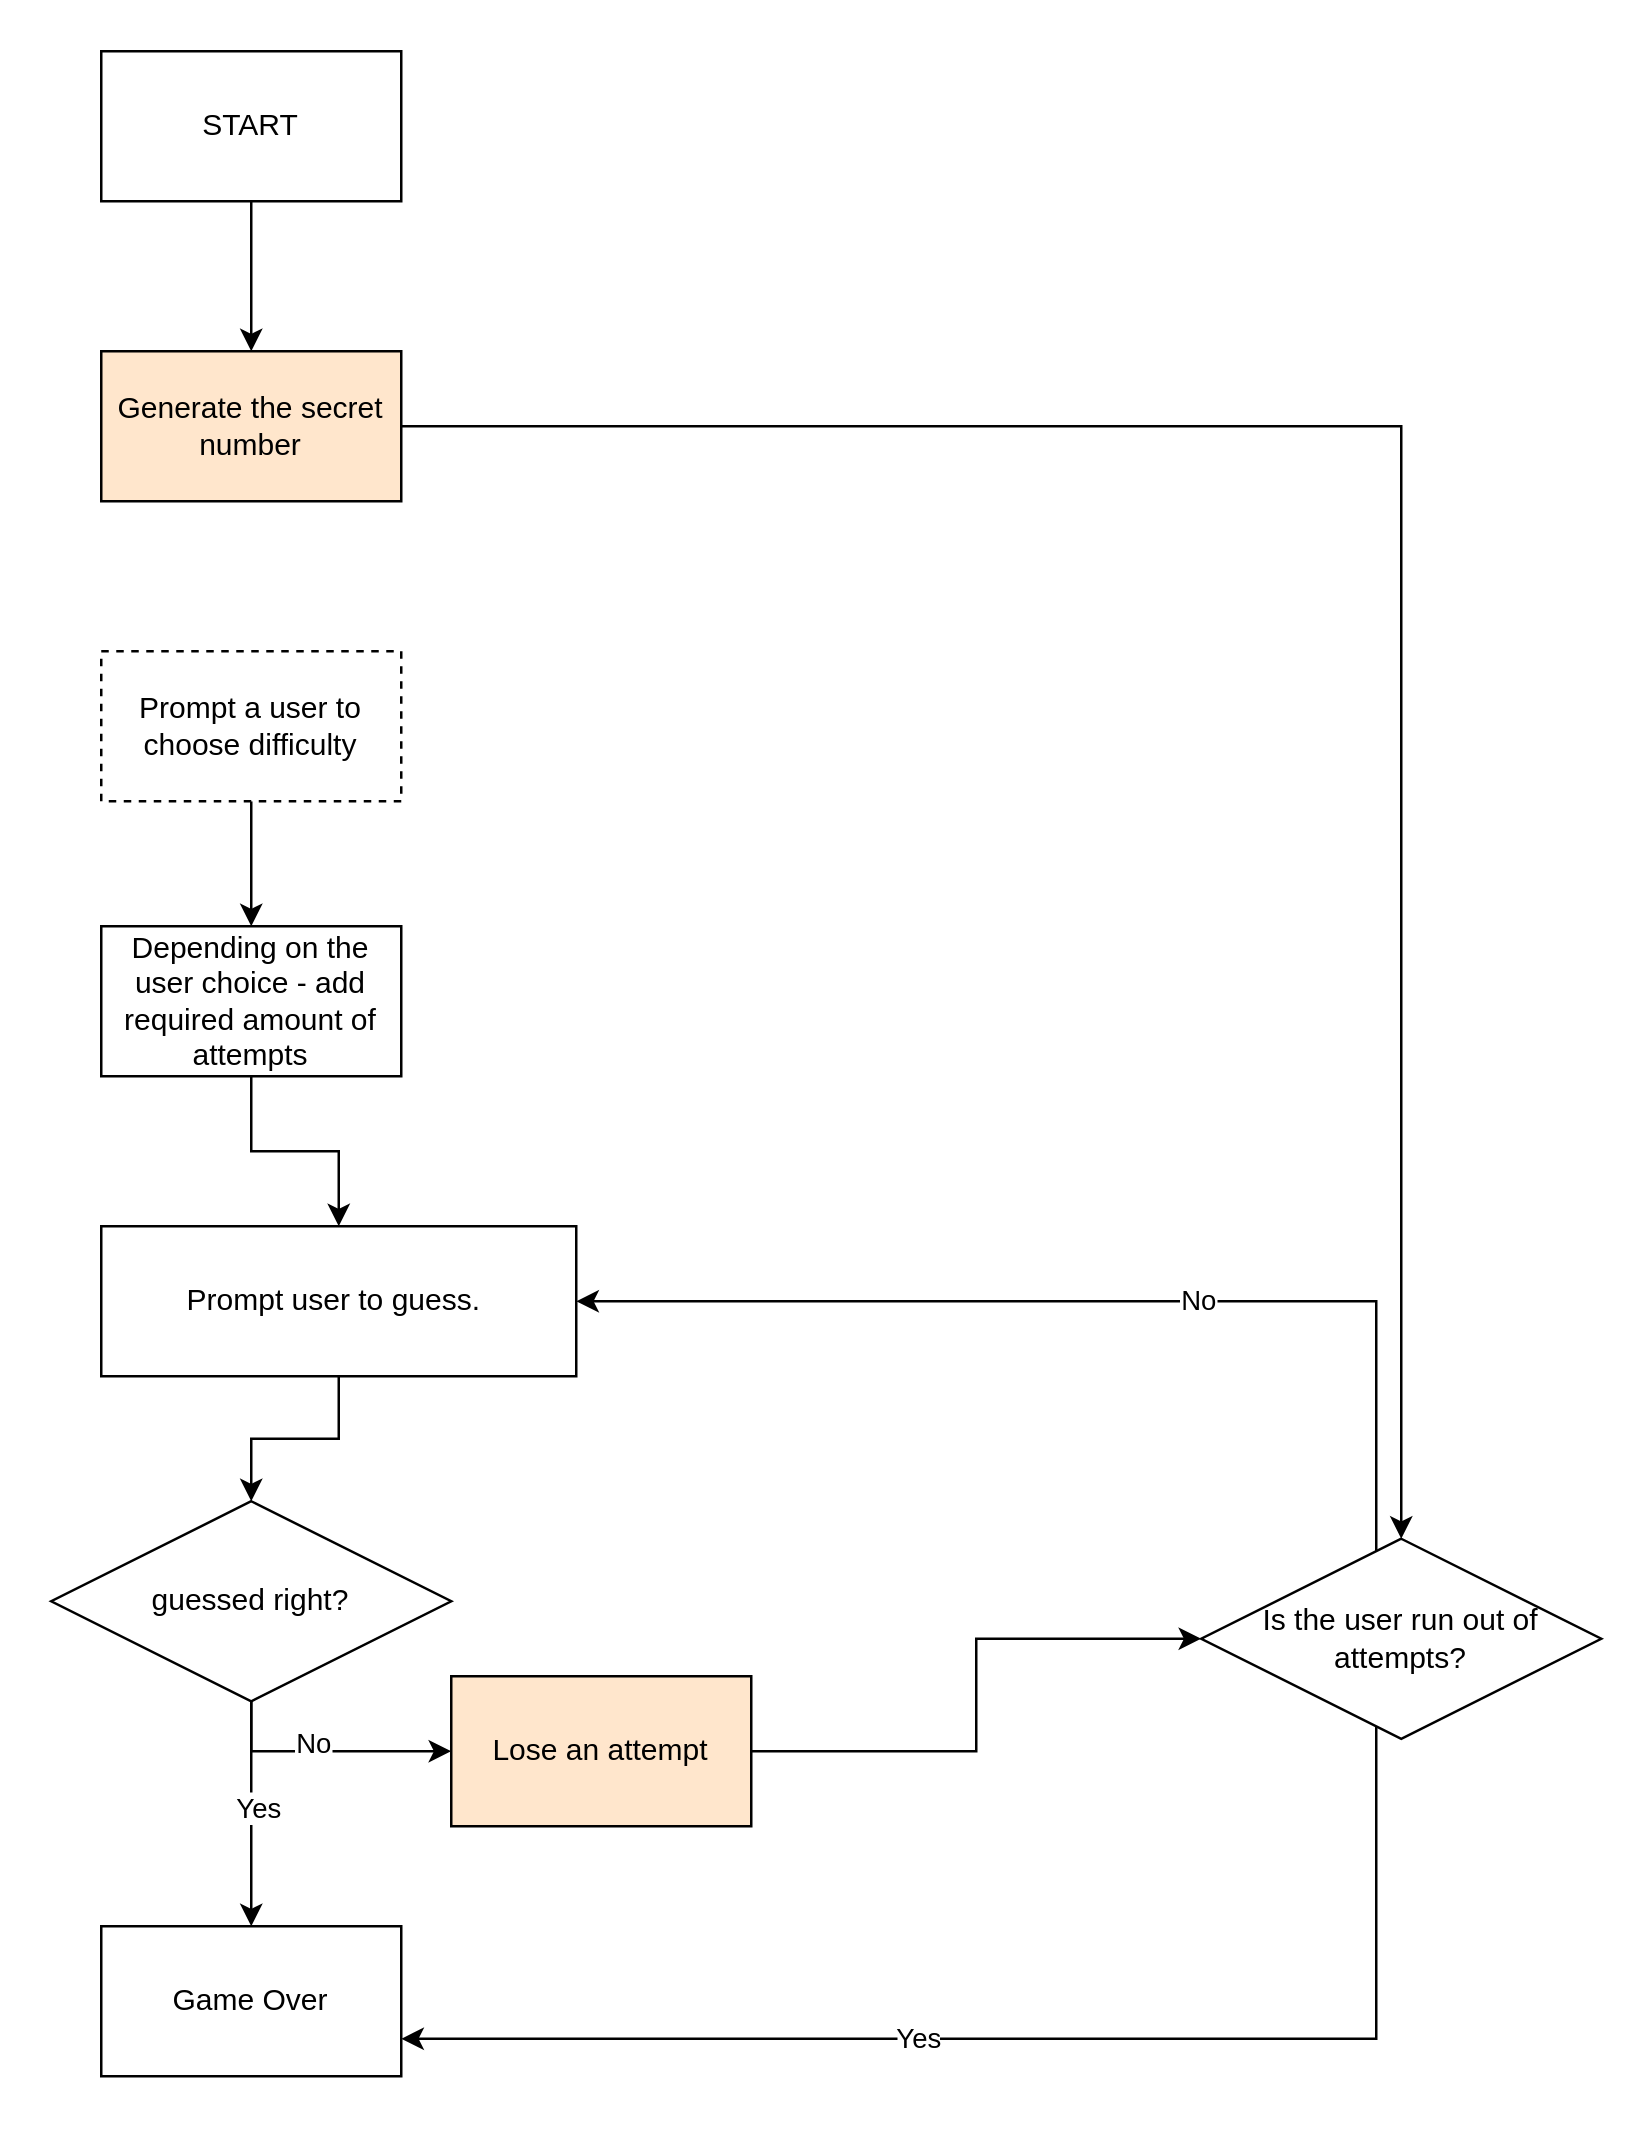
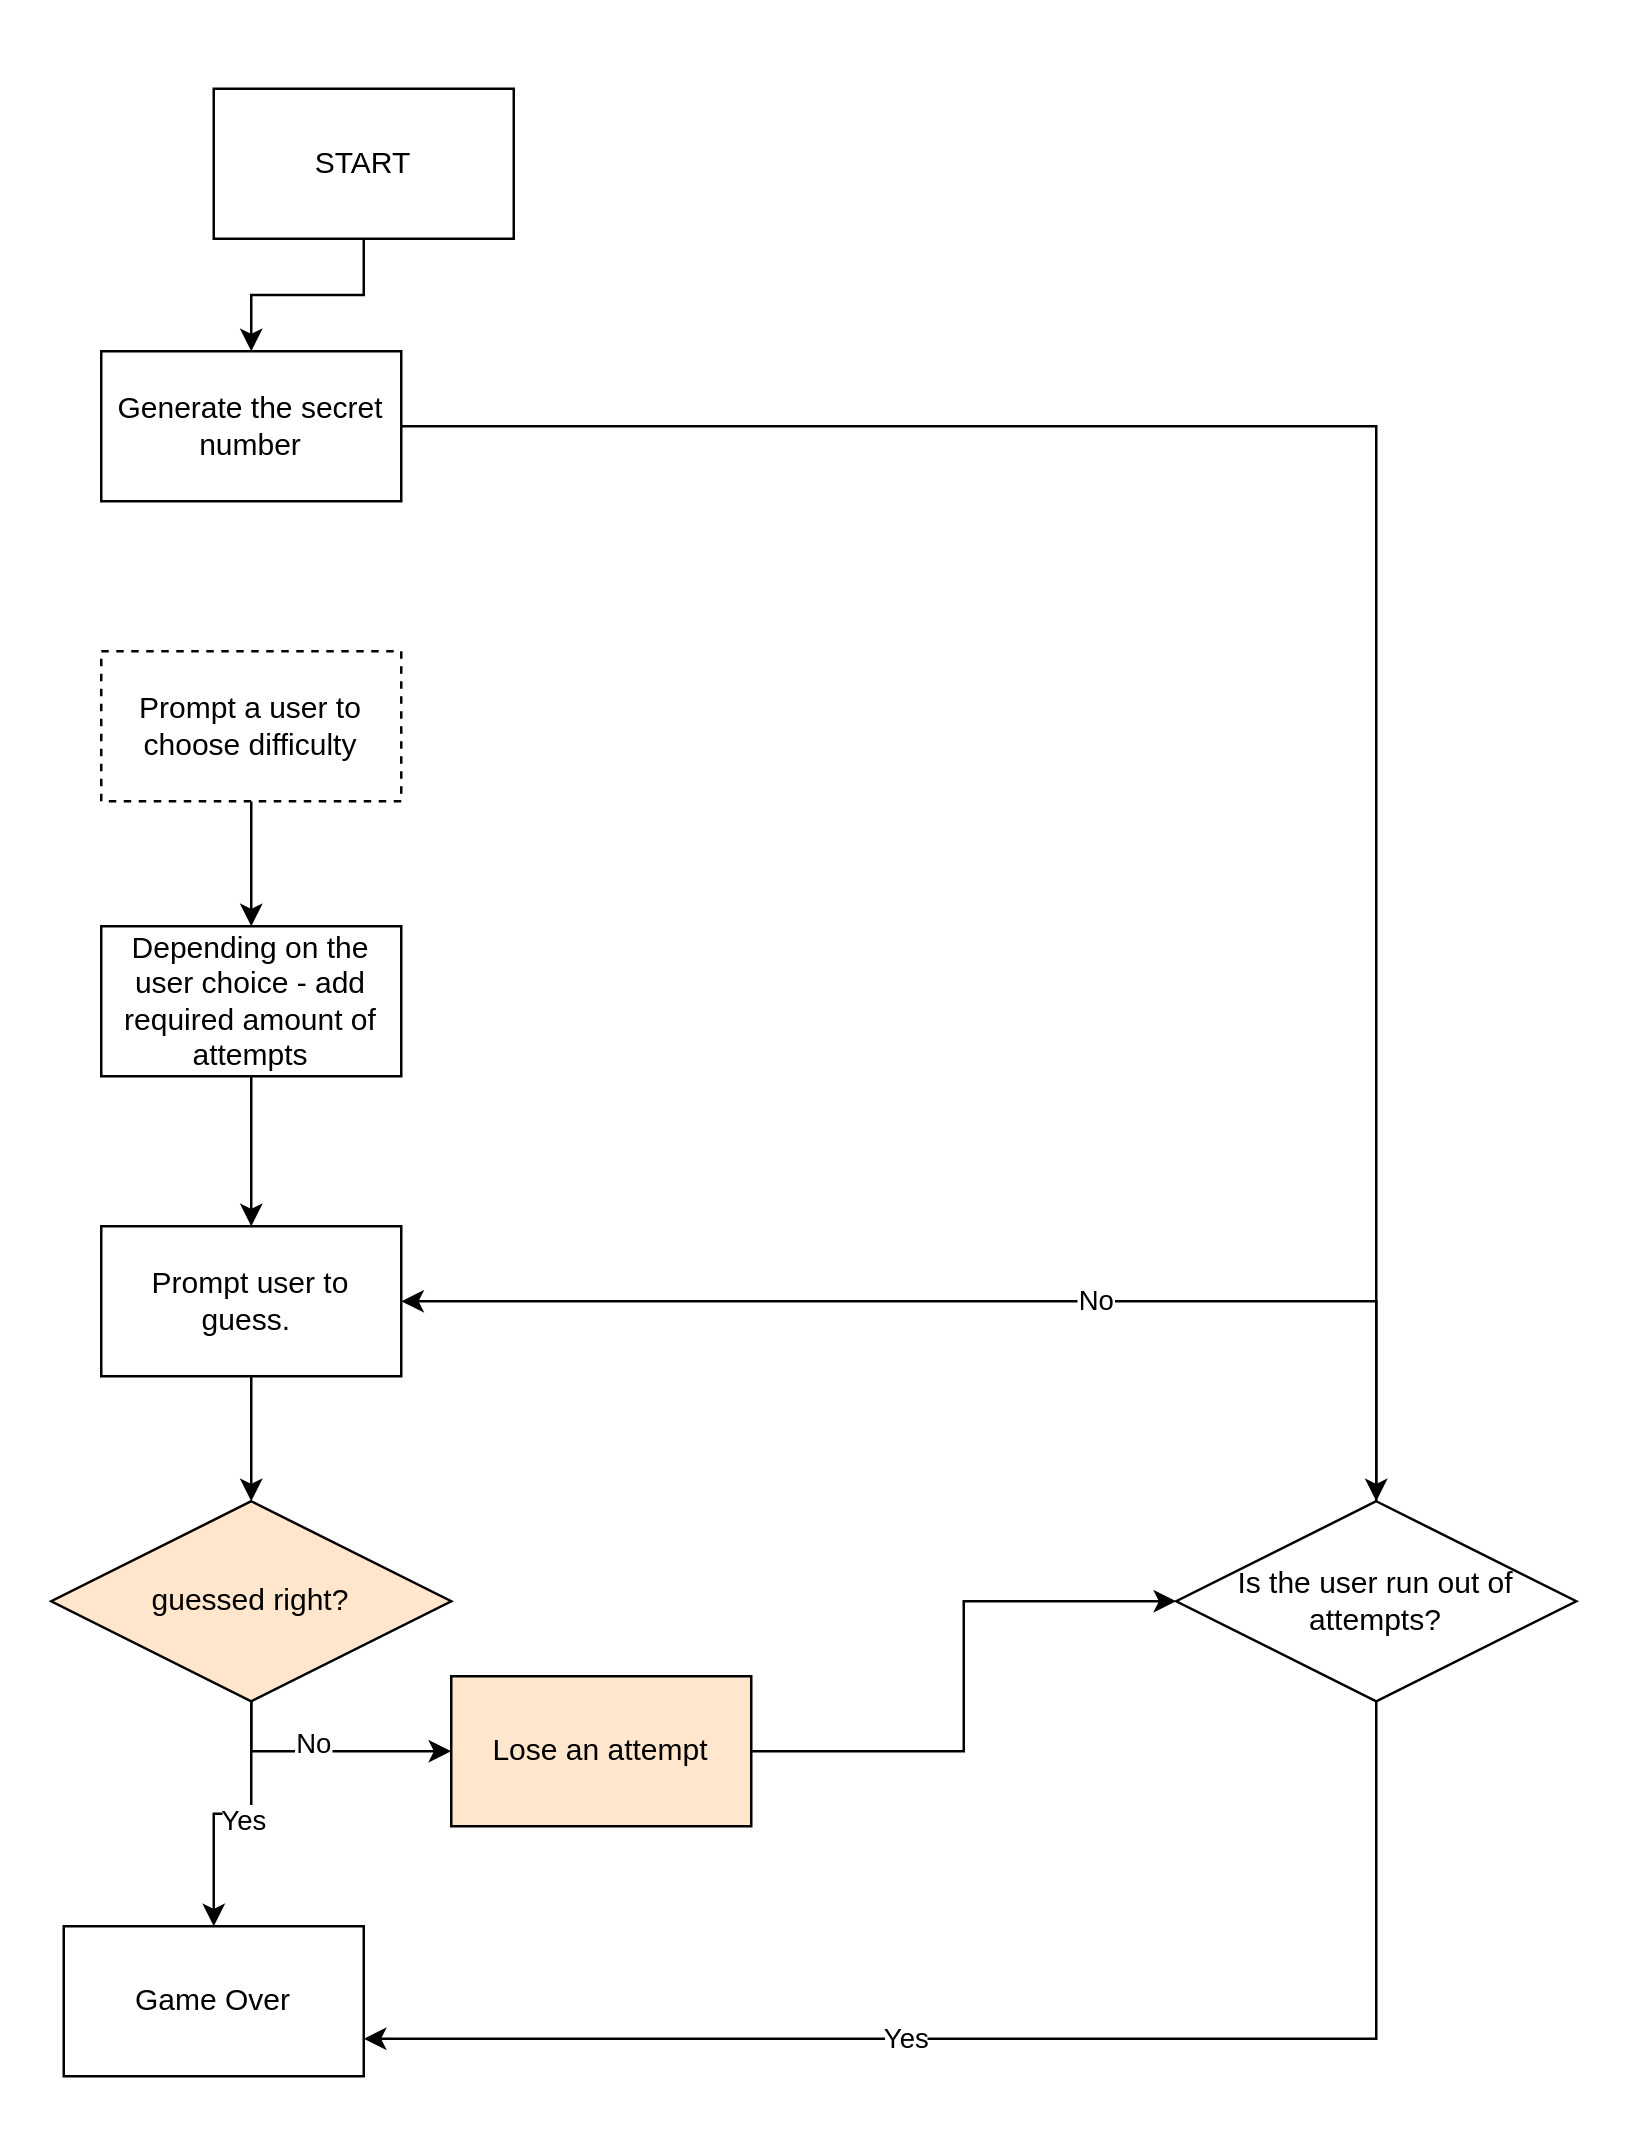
(251, 126) -> (364, 164)
(251, 426) -> (251, 426)
(339, 1301) -> (251, 1301)
(251, 1601) -> (251, 1601)
(1401, 1639) -> (1376, 1601)
(251, 2001) -> (214, 2001)
